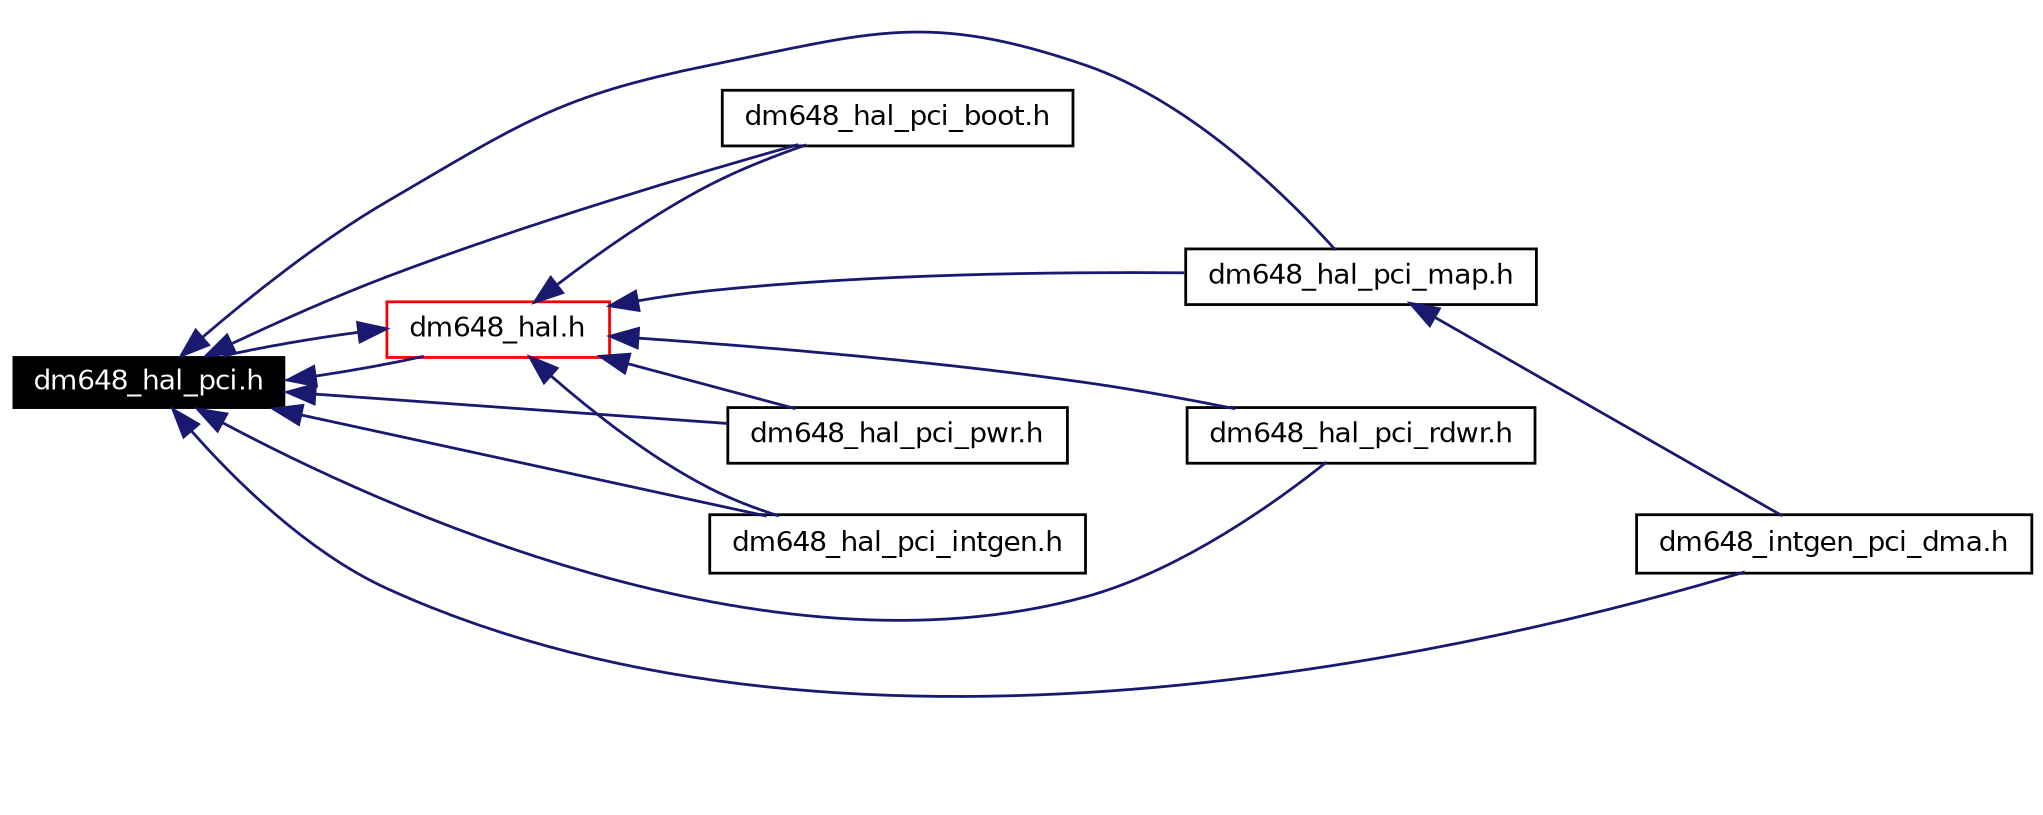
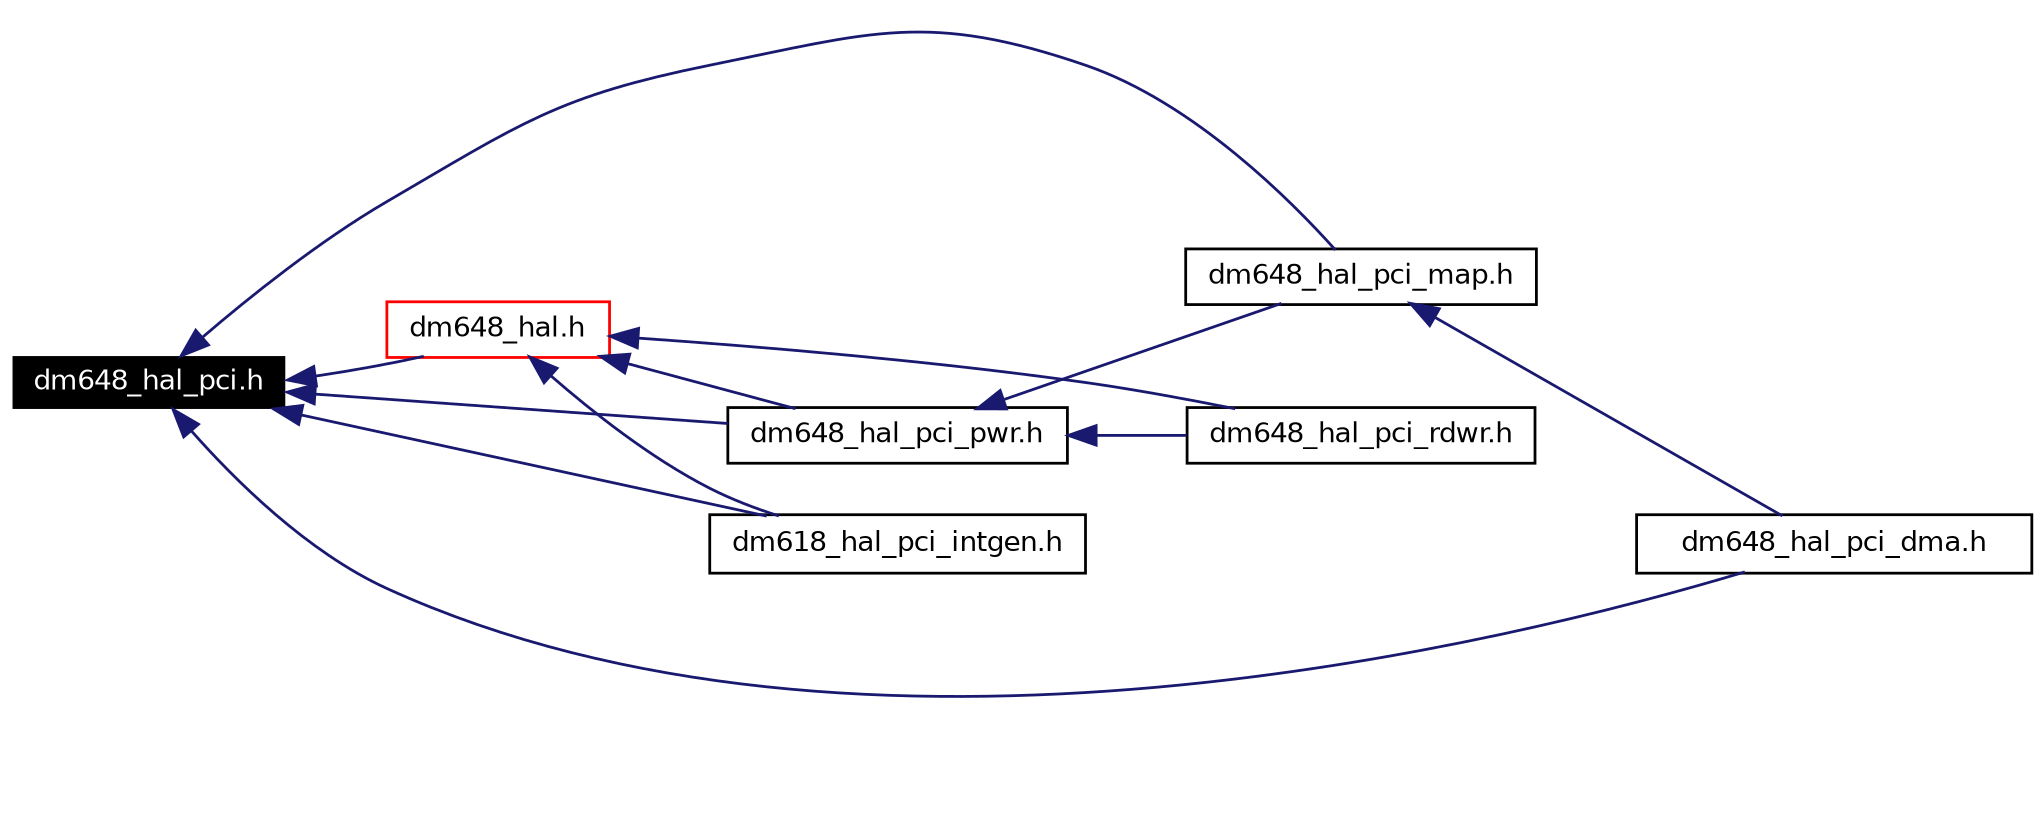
(898, 118) -> none
(910, 277) -> (1143, 351)
(290, 343) -> none
(898, 544) -> (898, 544)
(1834, 544) -> (1834, 544)
(777, 610) -> (1142, 435)
